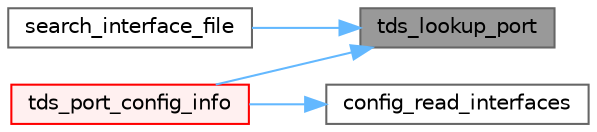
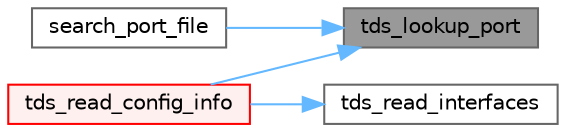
(130, 28) -> (129, 28)
(130, 104) -> (129, 104)
(457, 104) -> (441, 104)
